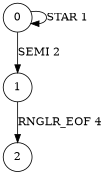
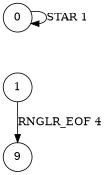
(18, 48) -> none
(18, 157) -> (18, 157)
